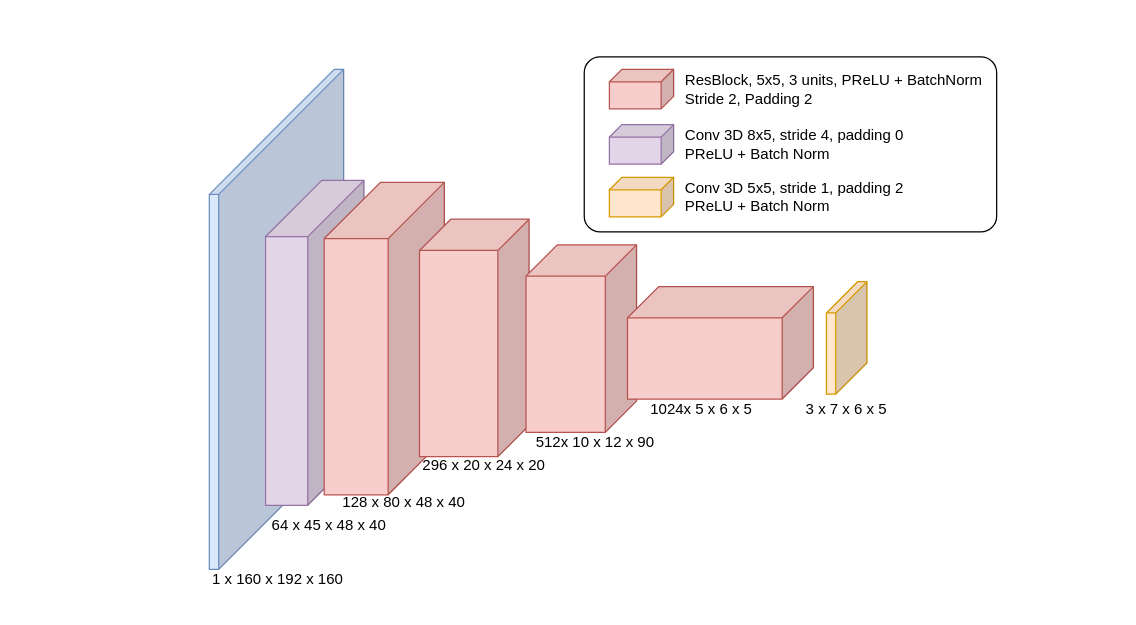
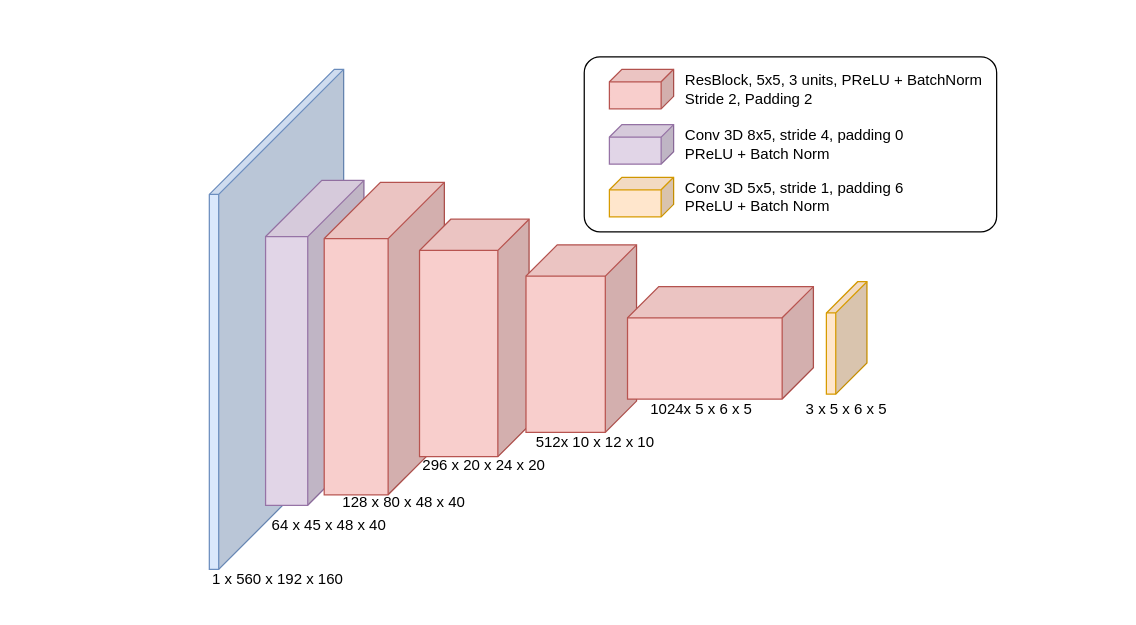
(801, 197) -> (801, 197)
(847, 409) -> (847, 409)
(596, 443) -> (596, 443)
(278, 579) -> (278, 579)
